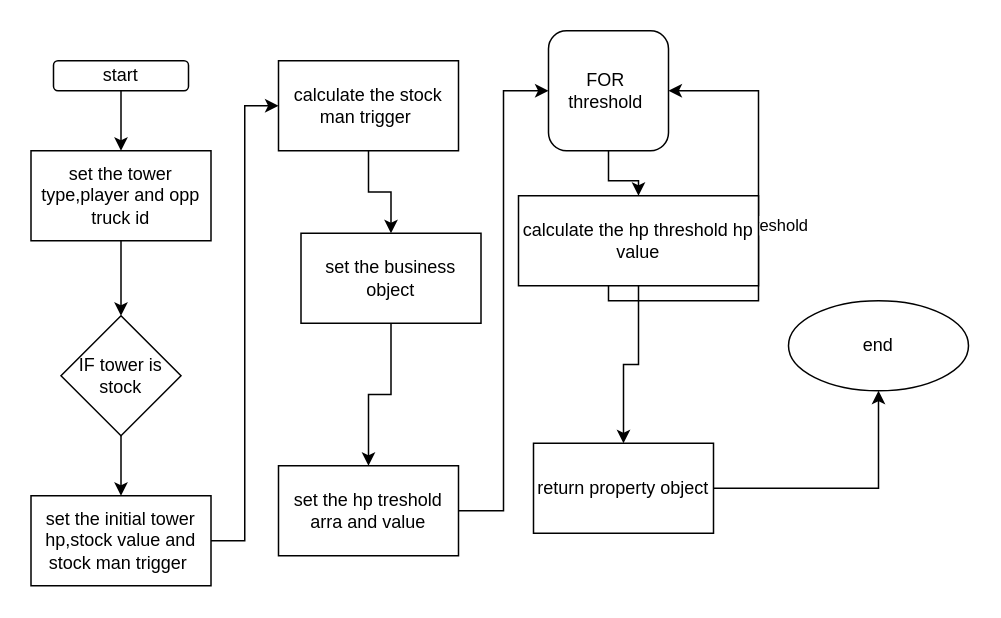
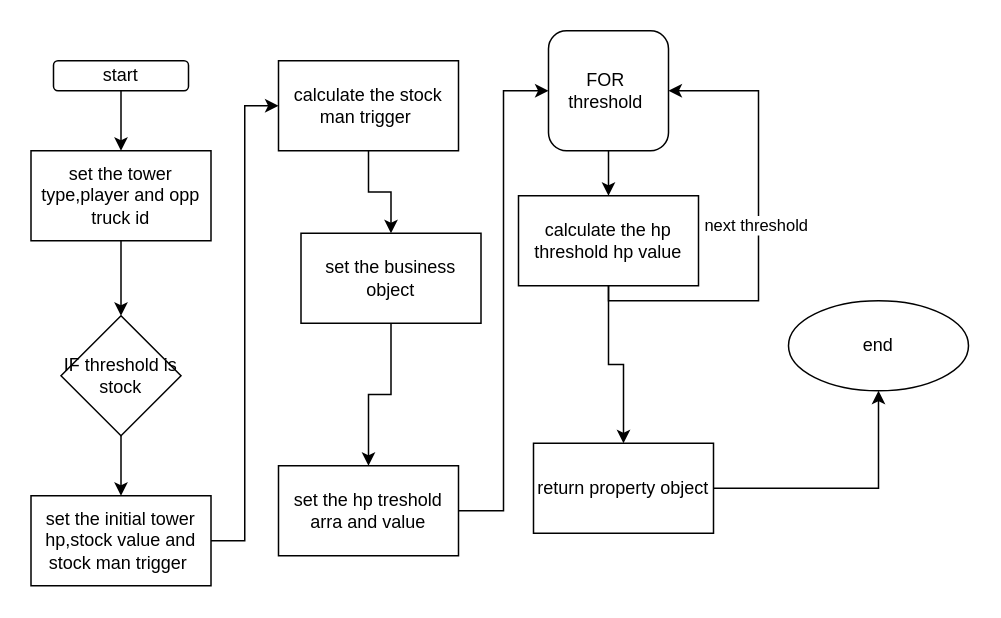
(638, 241) -> (608, 241)
(121, 376) -> (121, 376)
